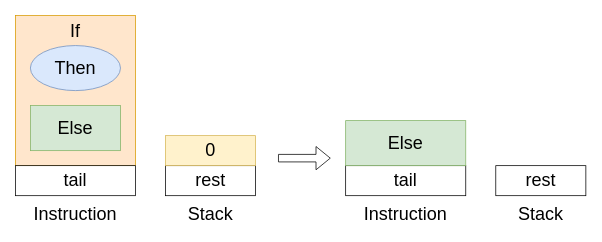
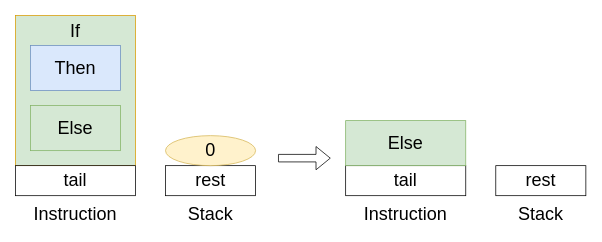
(75, 26) -> (75, 26)
(75, 68) -> (75, 68)
(210, 150) -> (210, 150)
